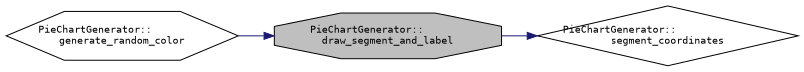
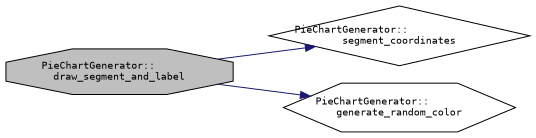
(251, 36) -> (259, 90)
